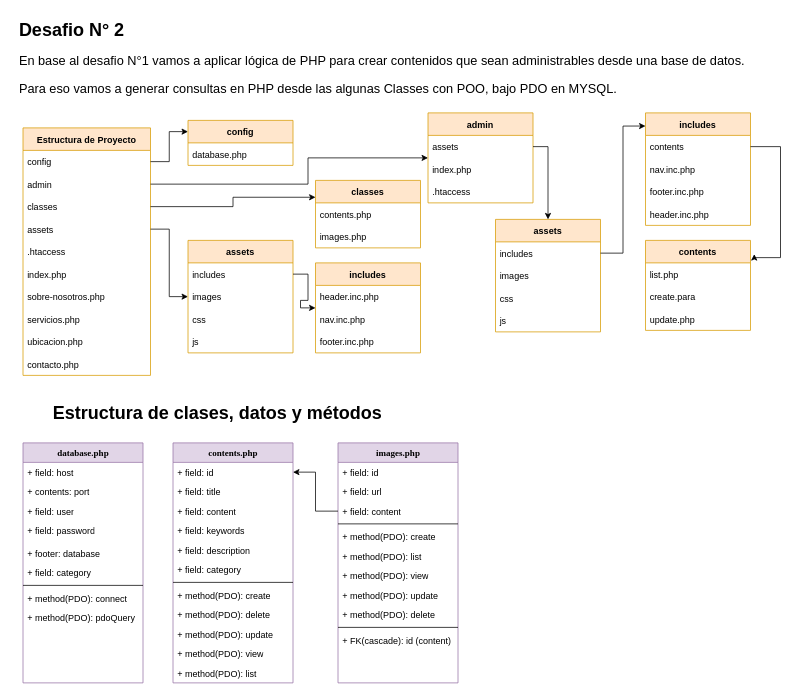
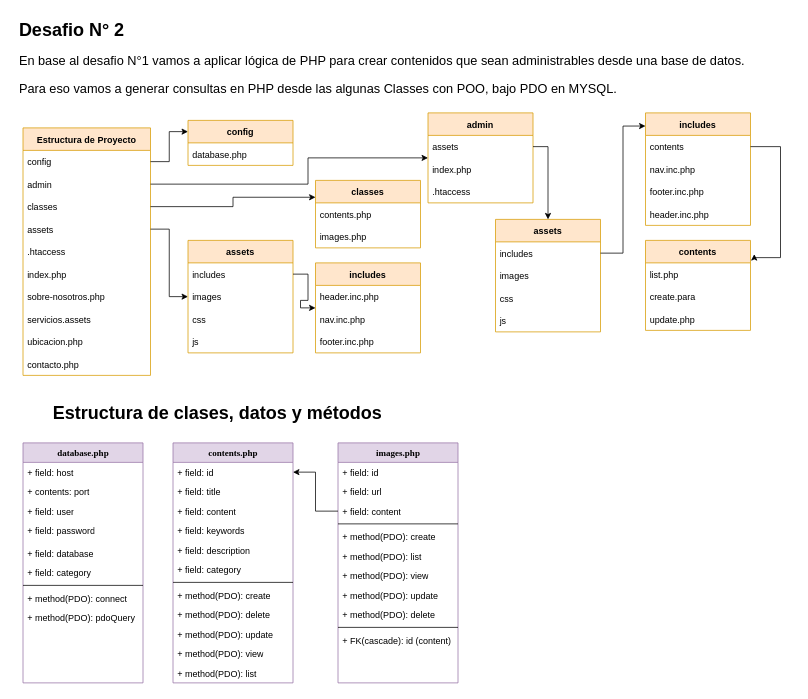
(56, 320) -> (64, 320)
(69, 554) -> (64, 554)
